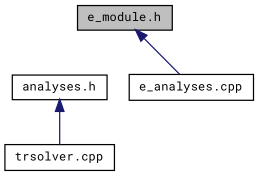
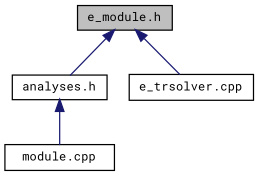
none -> (88, 57)
(191, 87) -> (191, 87)
(60, 158) -> (60, 158)
